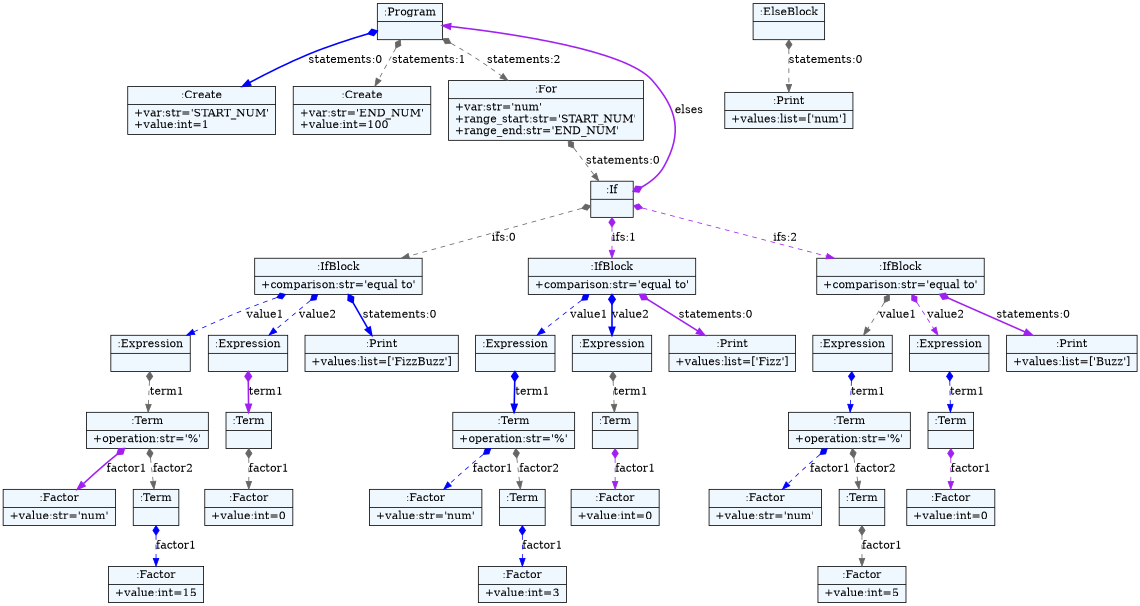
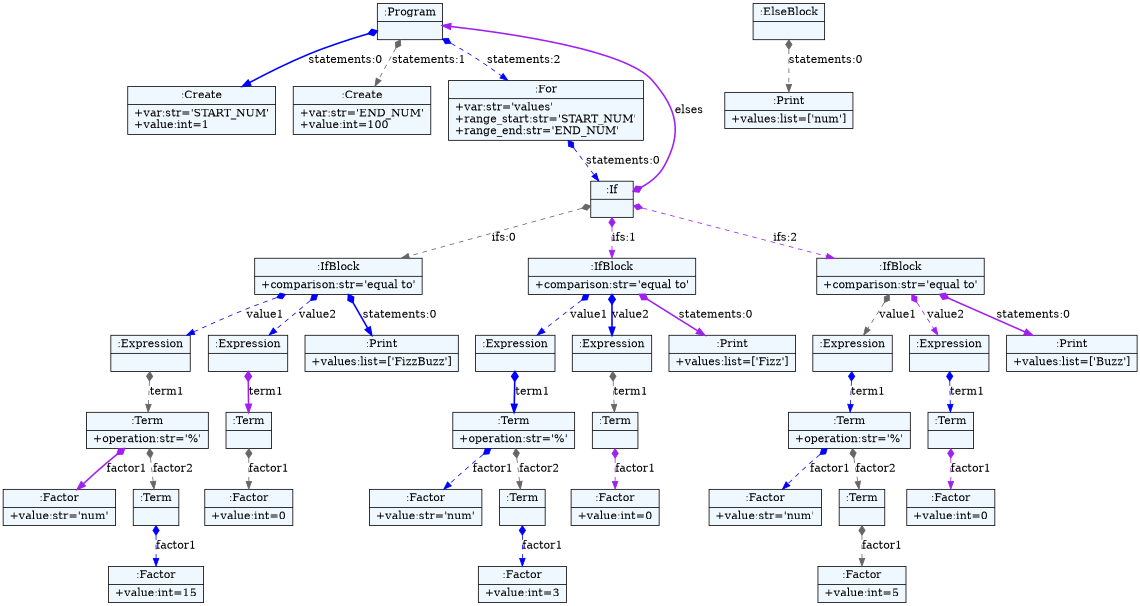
(477, 59) -> (477, 59)
(499, 107) -> (504, 107)
(584, 162) -> (584, 162)
